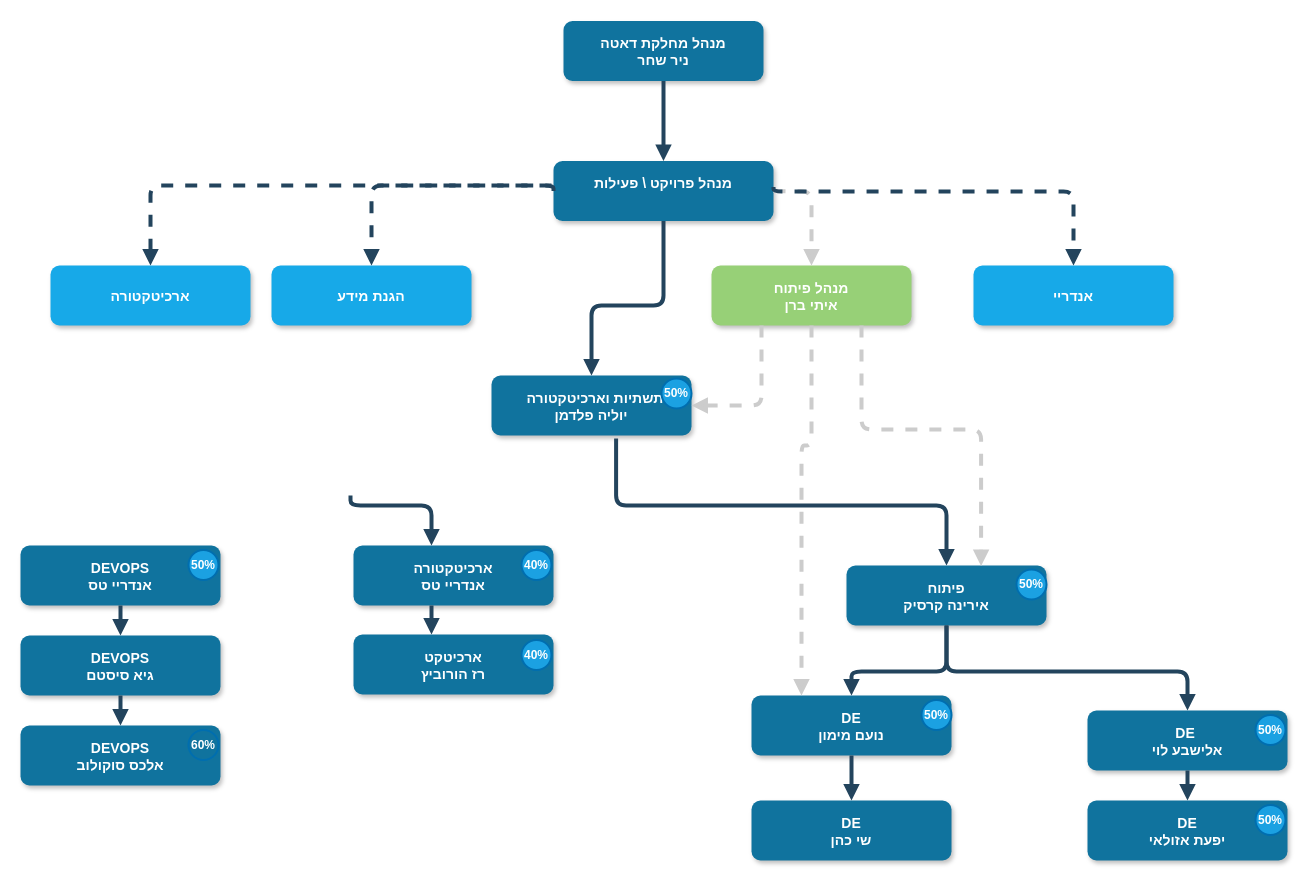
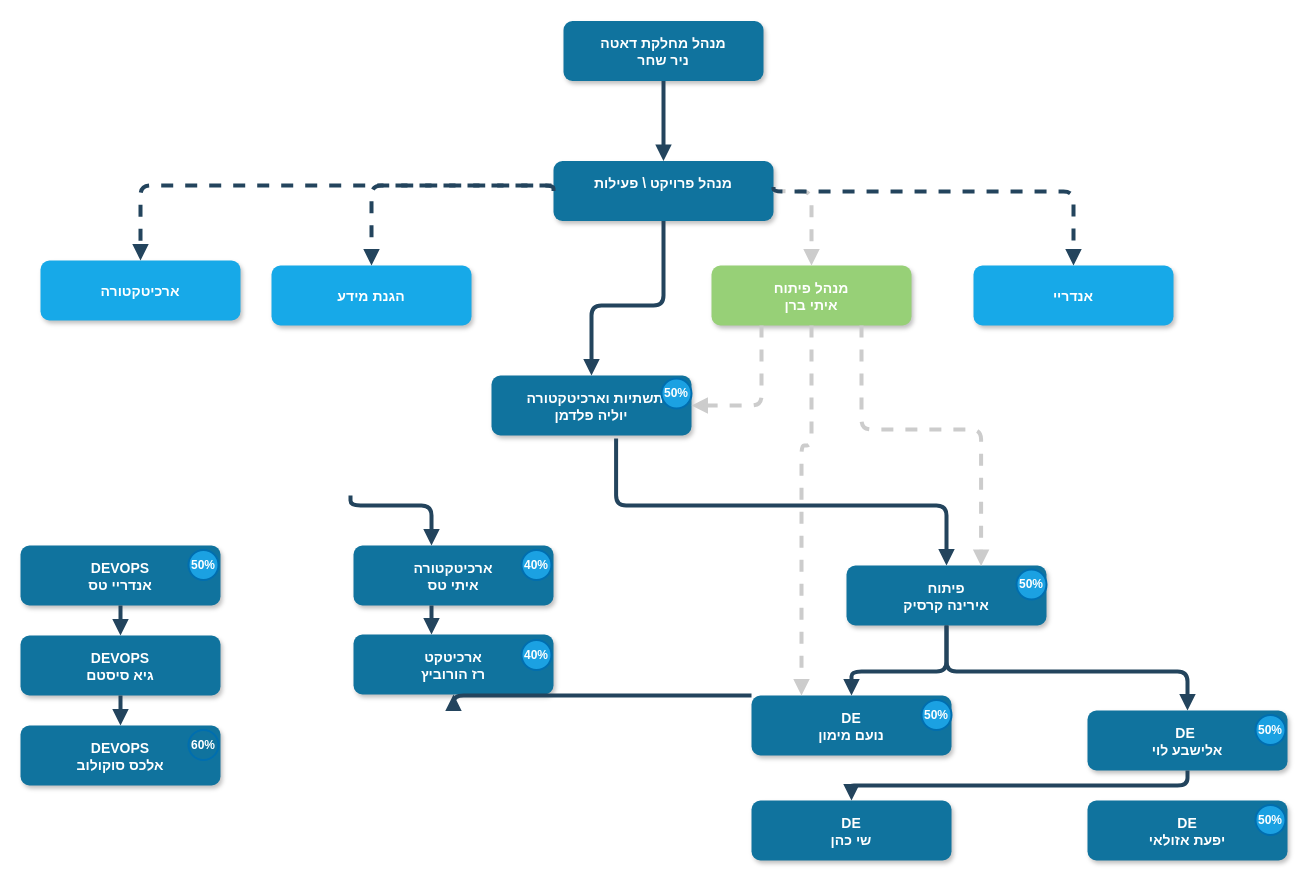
(151, 296) -> (141, 291)
(453, 568) -> (453, 568)
(852, 767) -> (600, 696)
(1188, 784) -> (1023, 786)
